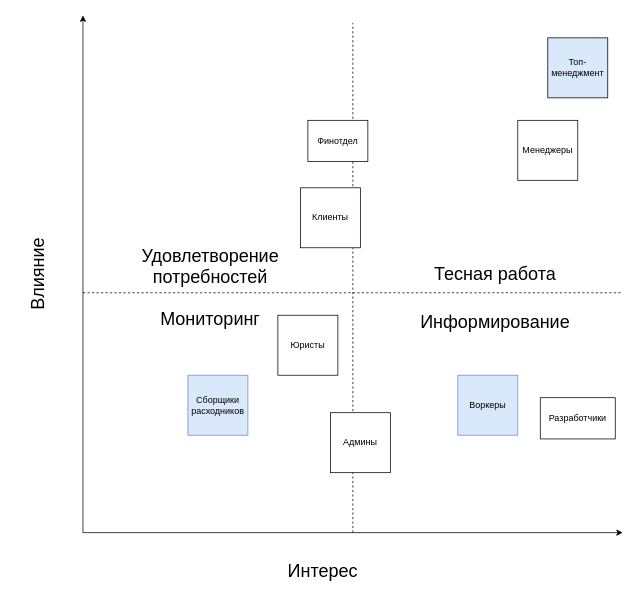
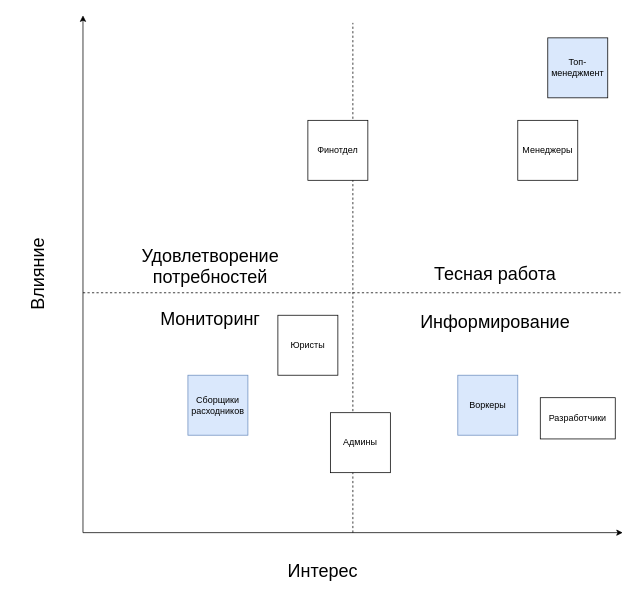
(338, 141) -> (338, 150)
(330, 218) -> none
